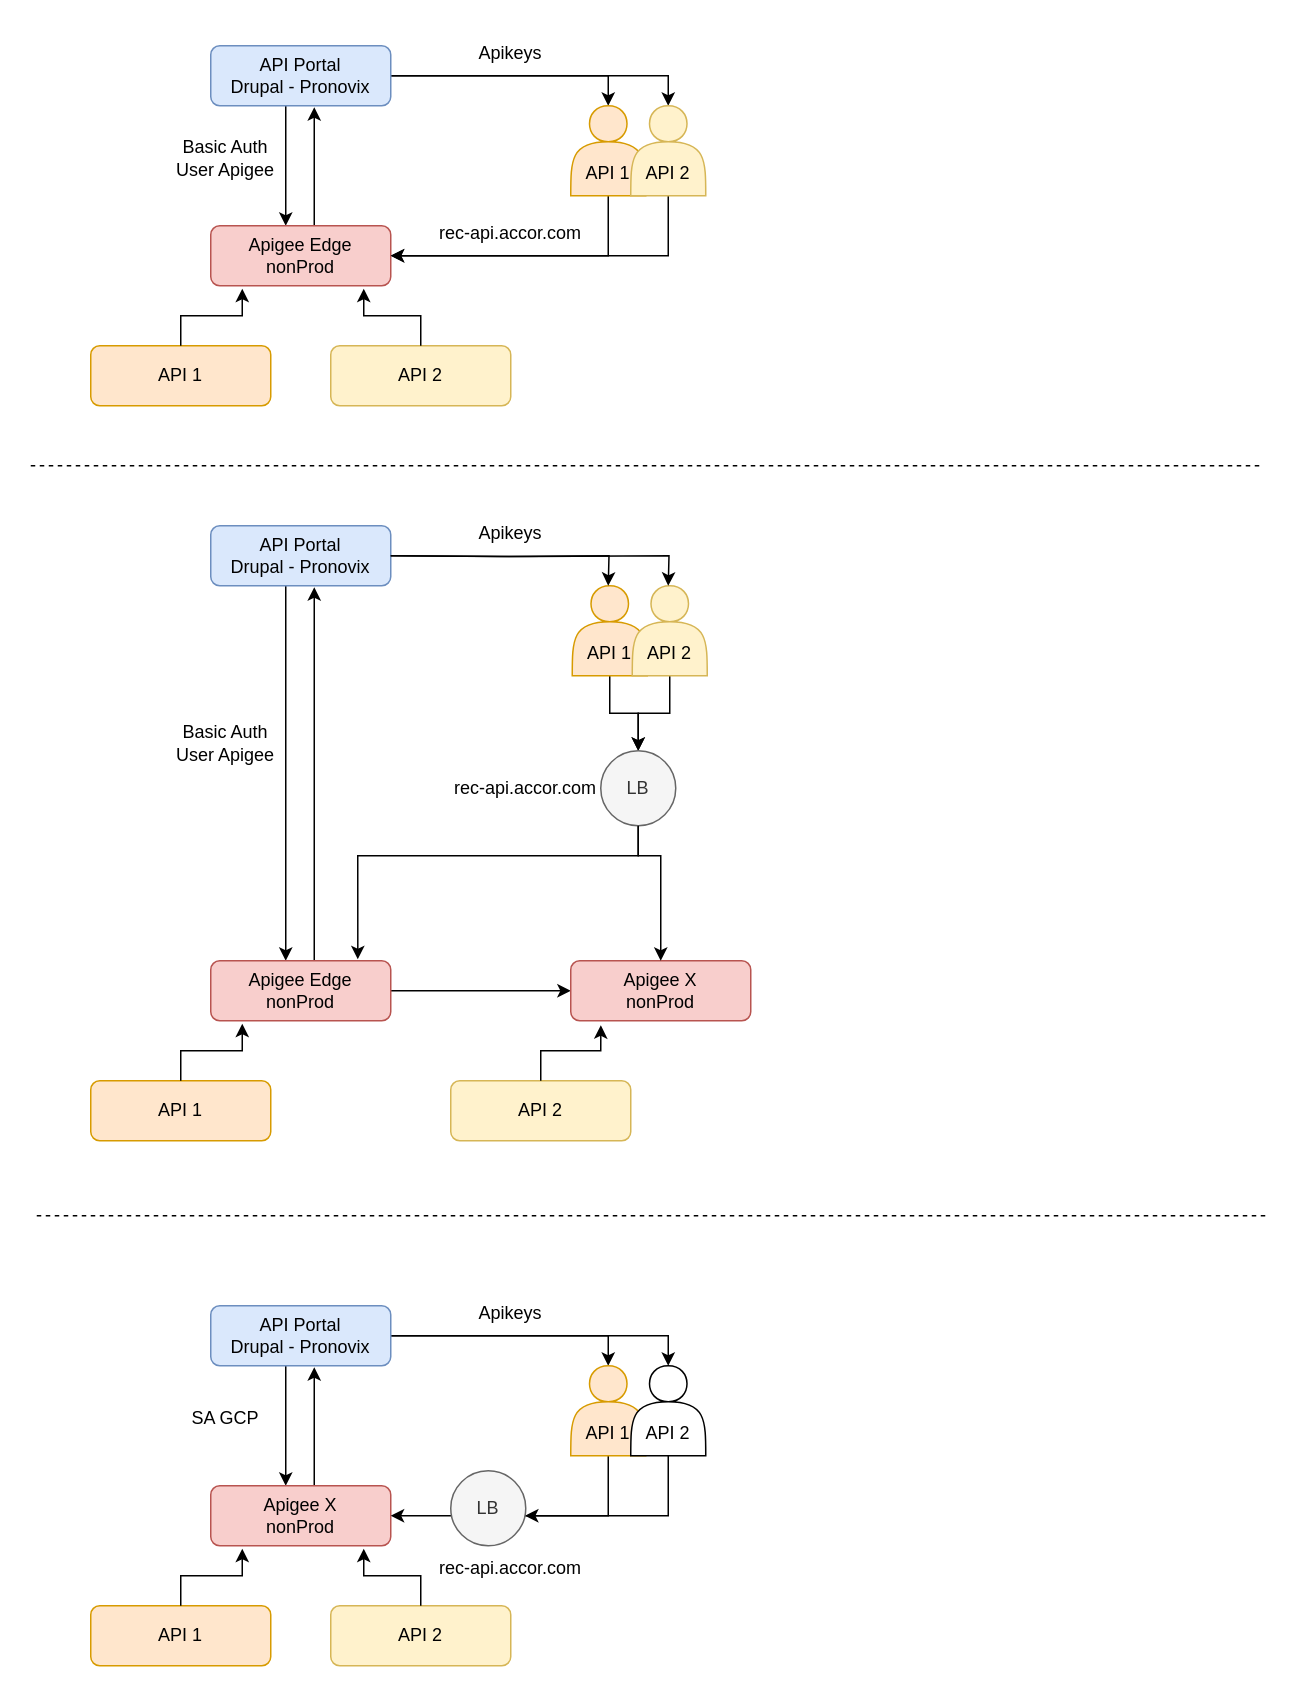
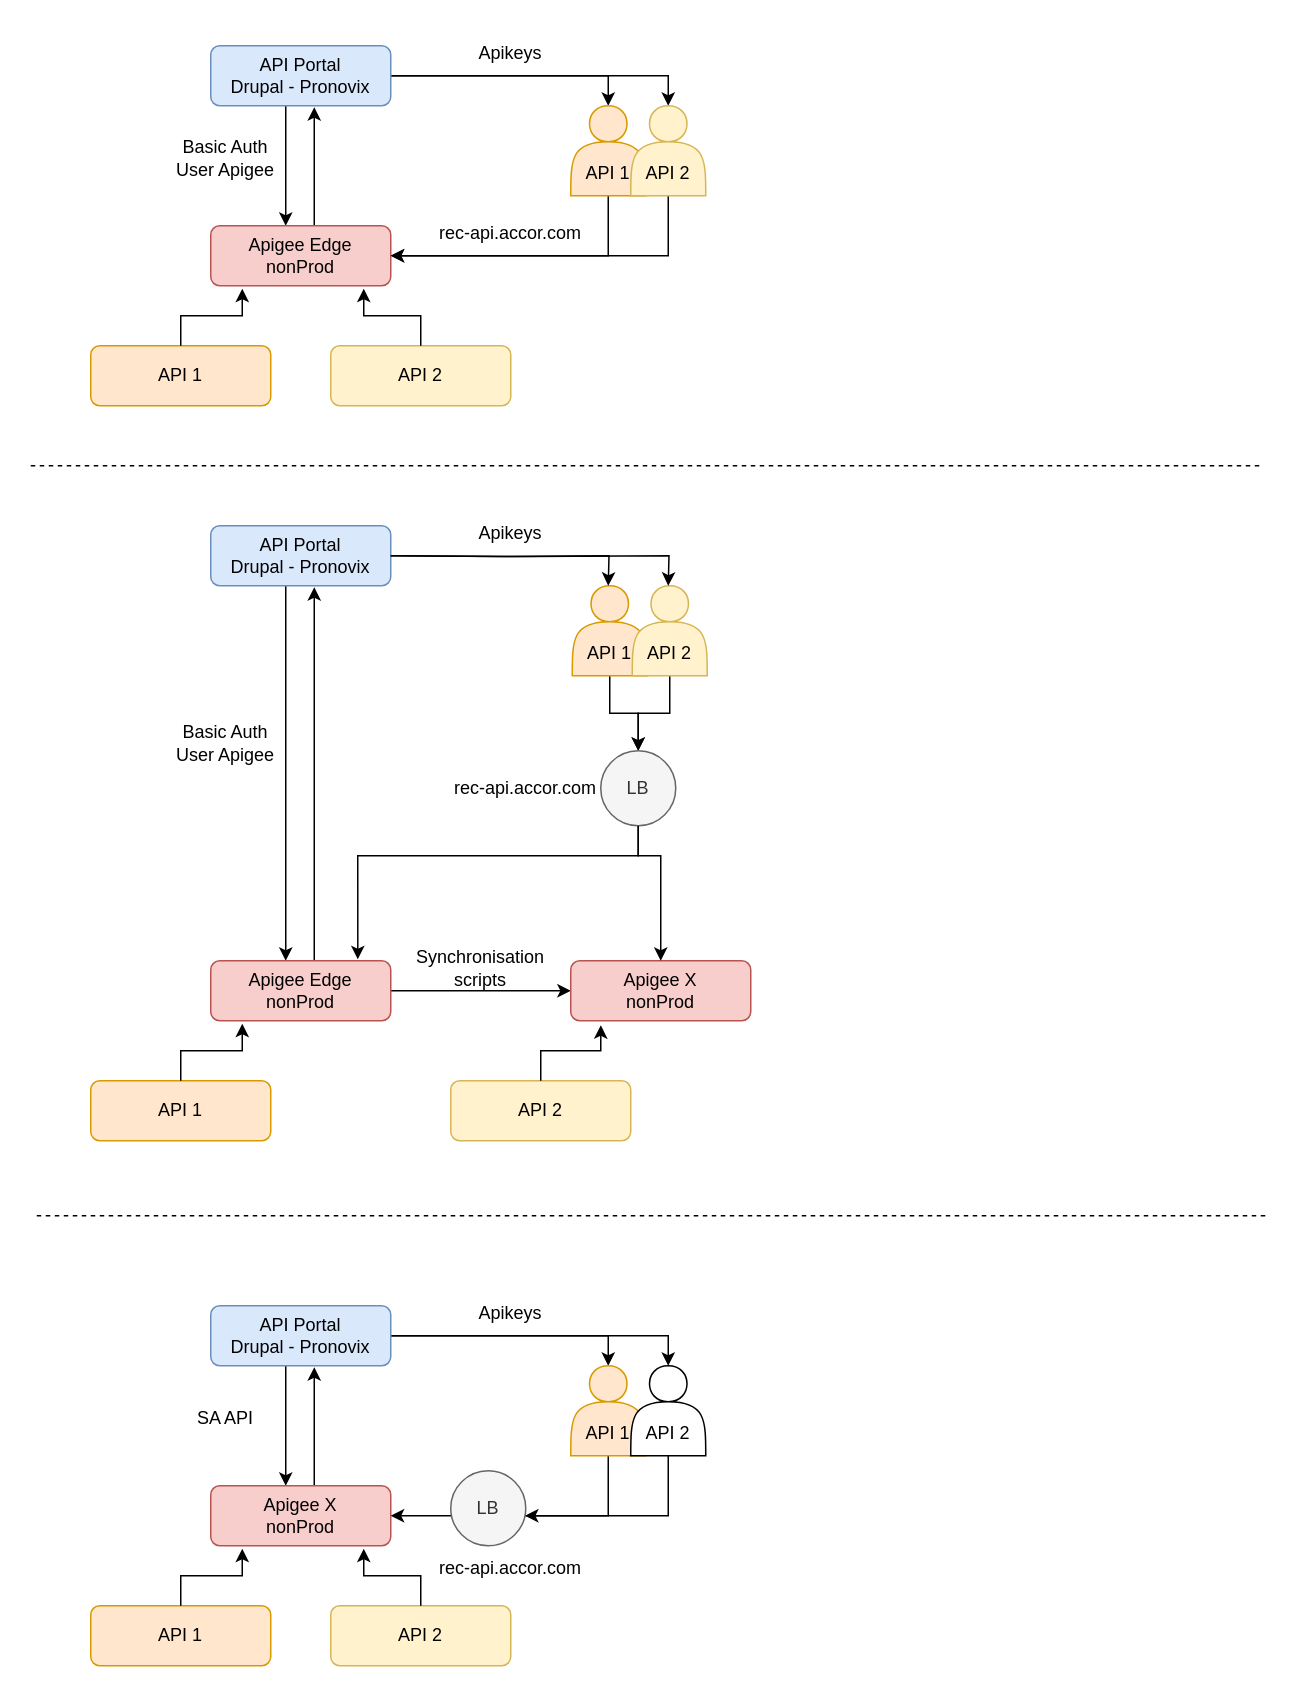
none -> (481, 968)
(226, 1418) -> (226, 1418)
